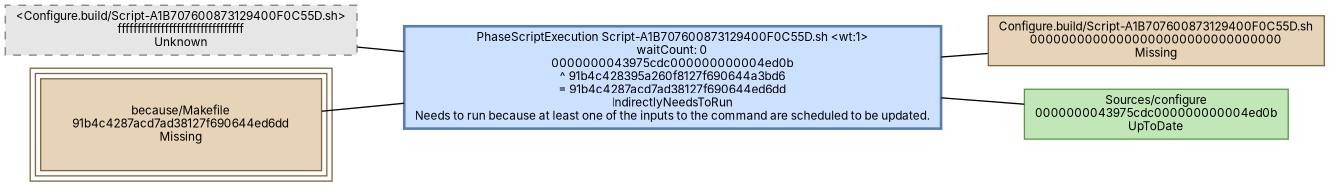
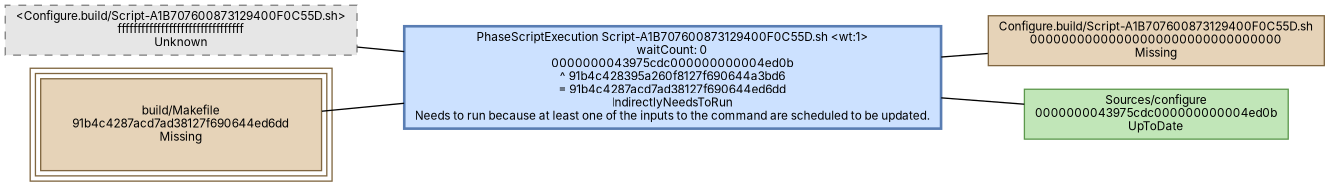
(181, 125) -> (181, 125)
